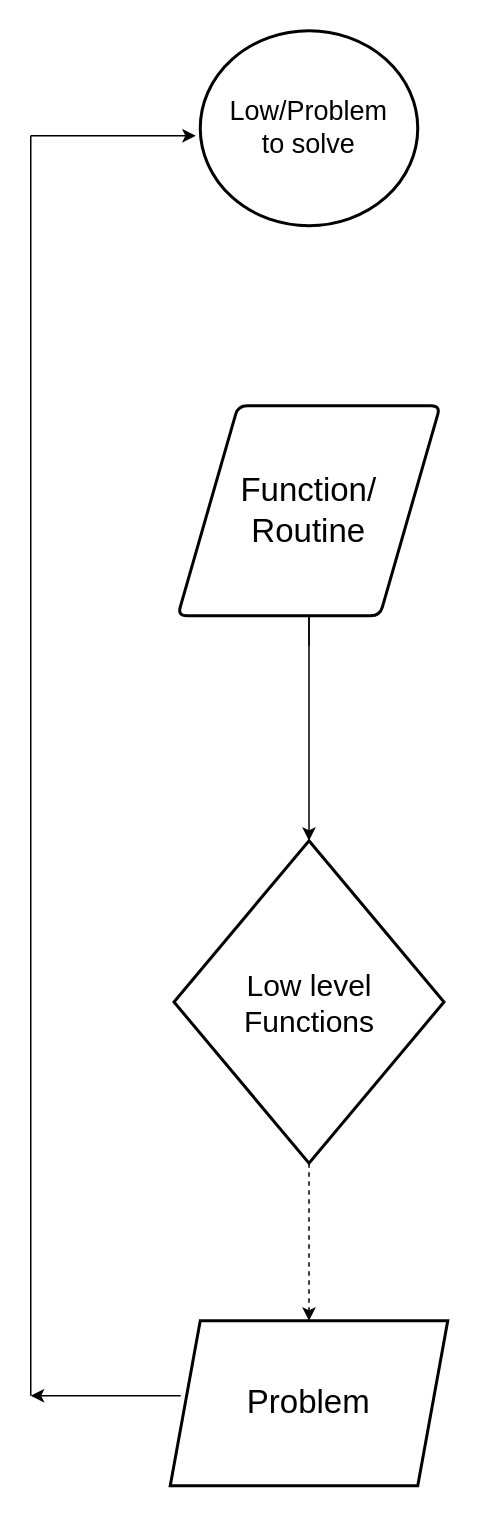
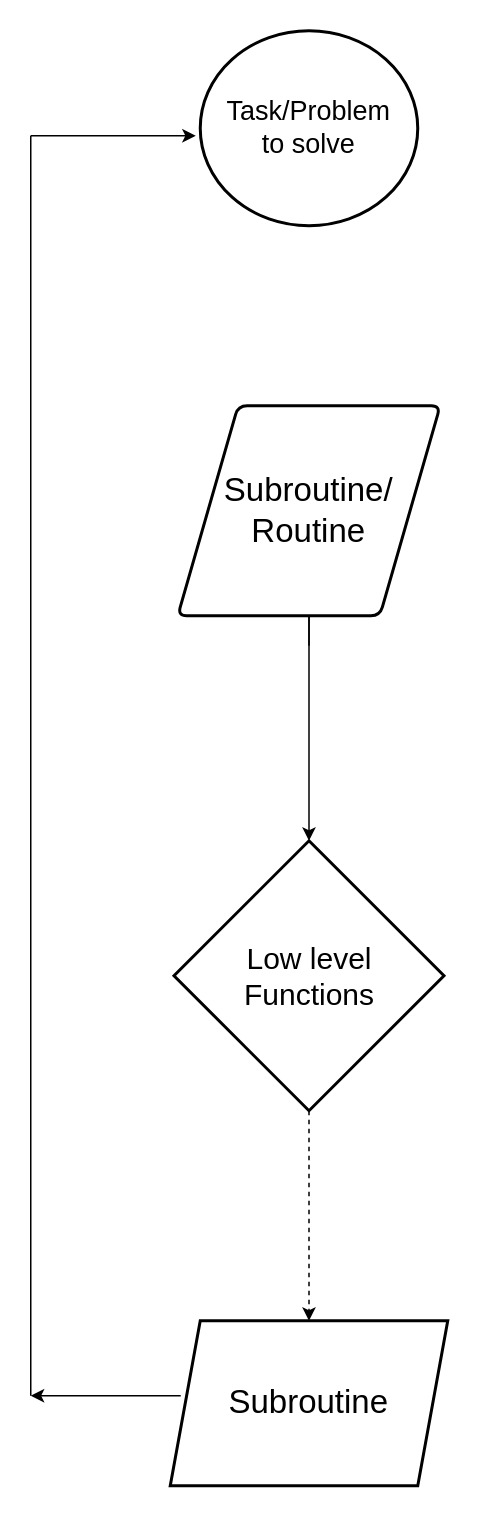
(309, 128) -> (309, 128)
(309, 511) -> (309, 511)
(309, 1002) -> (309, 976)
(309, 1403) -> (309, 1403)
